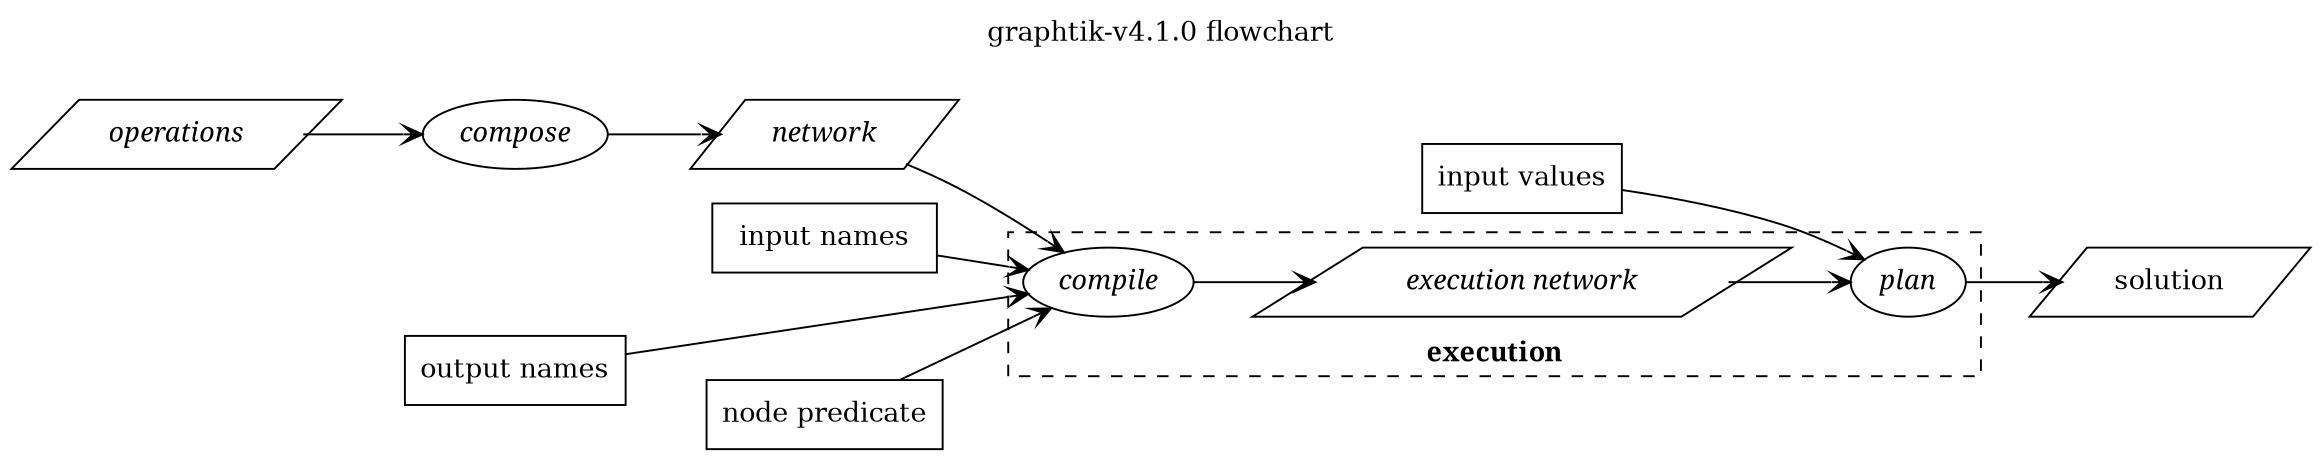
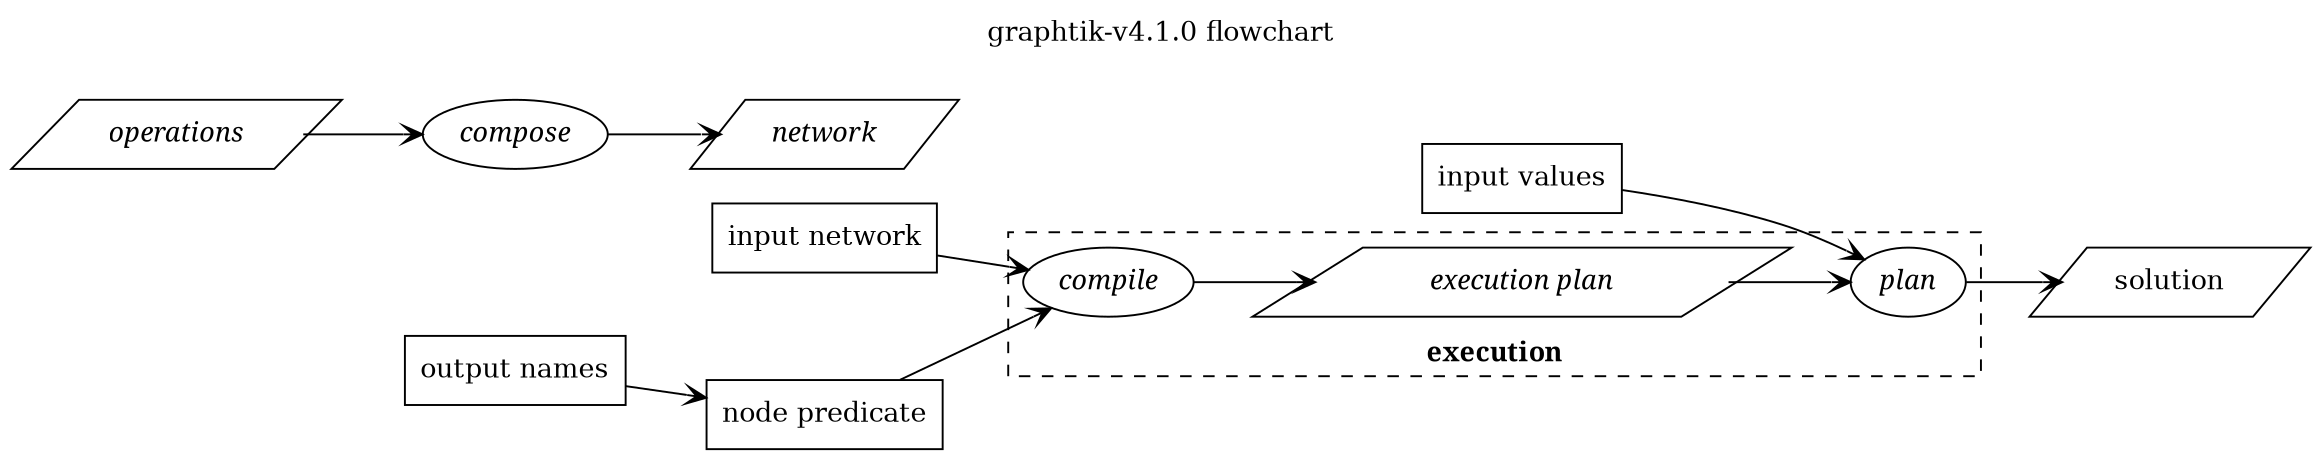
(979, 199) -> none
(825, 238) -> (825, 238)
(1522, 282) -> (1522, 282)
(817, 325) -> (656, 391)
